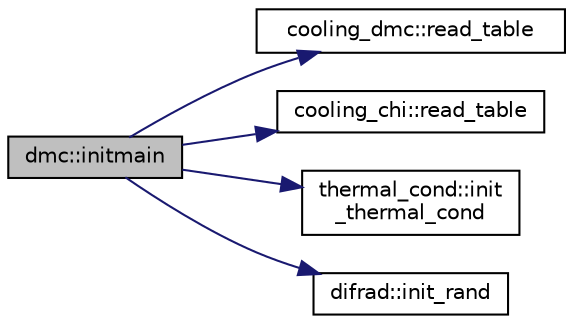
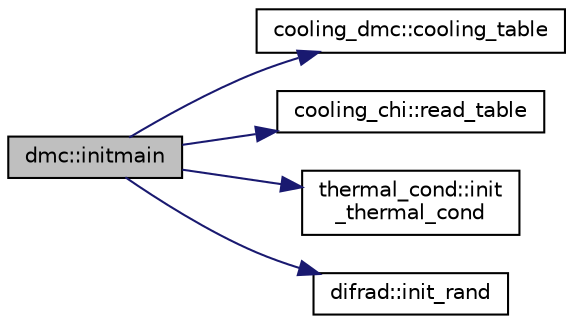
(411, 31) -> (411, 31)
